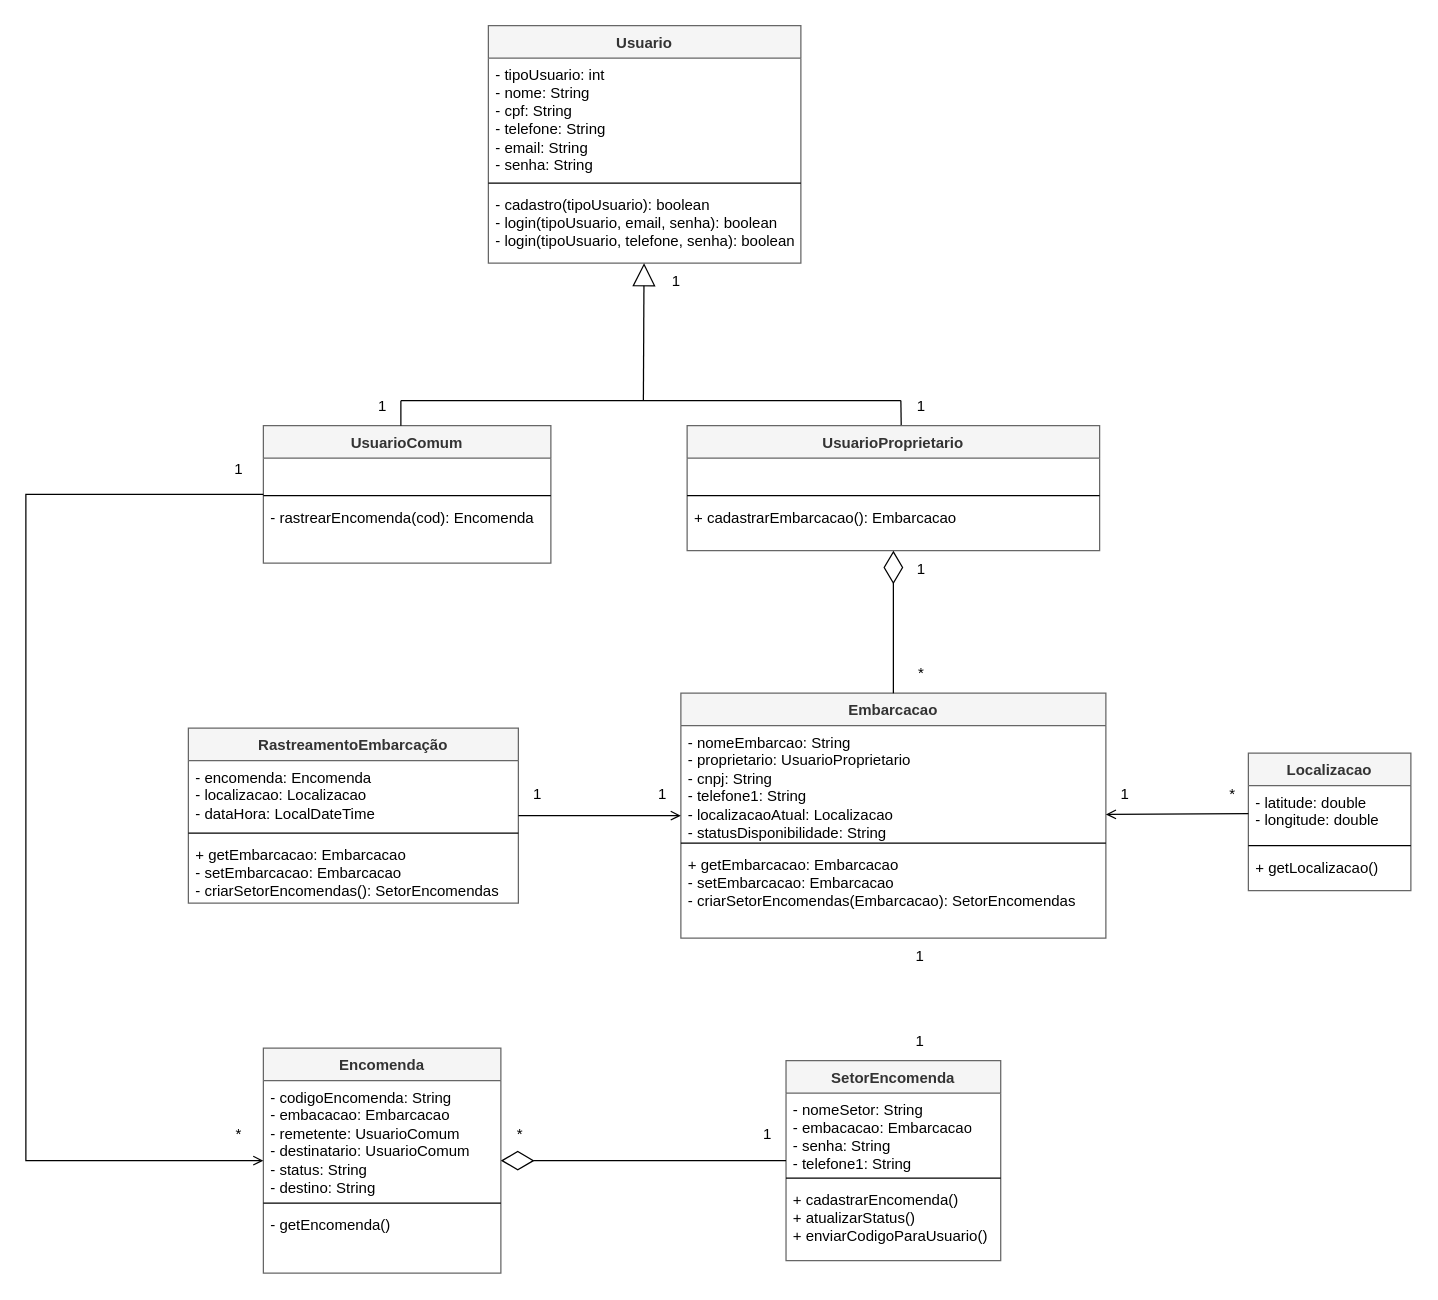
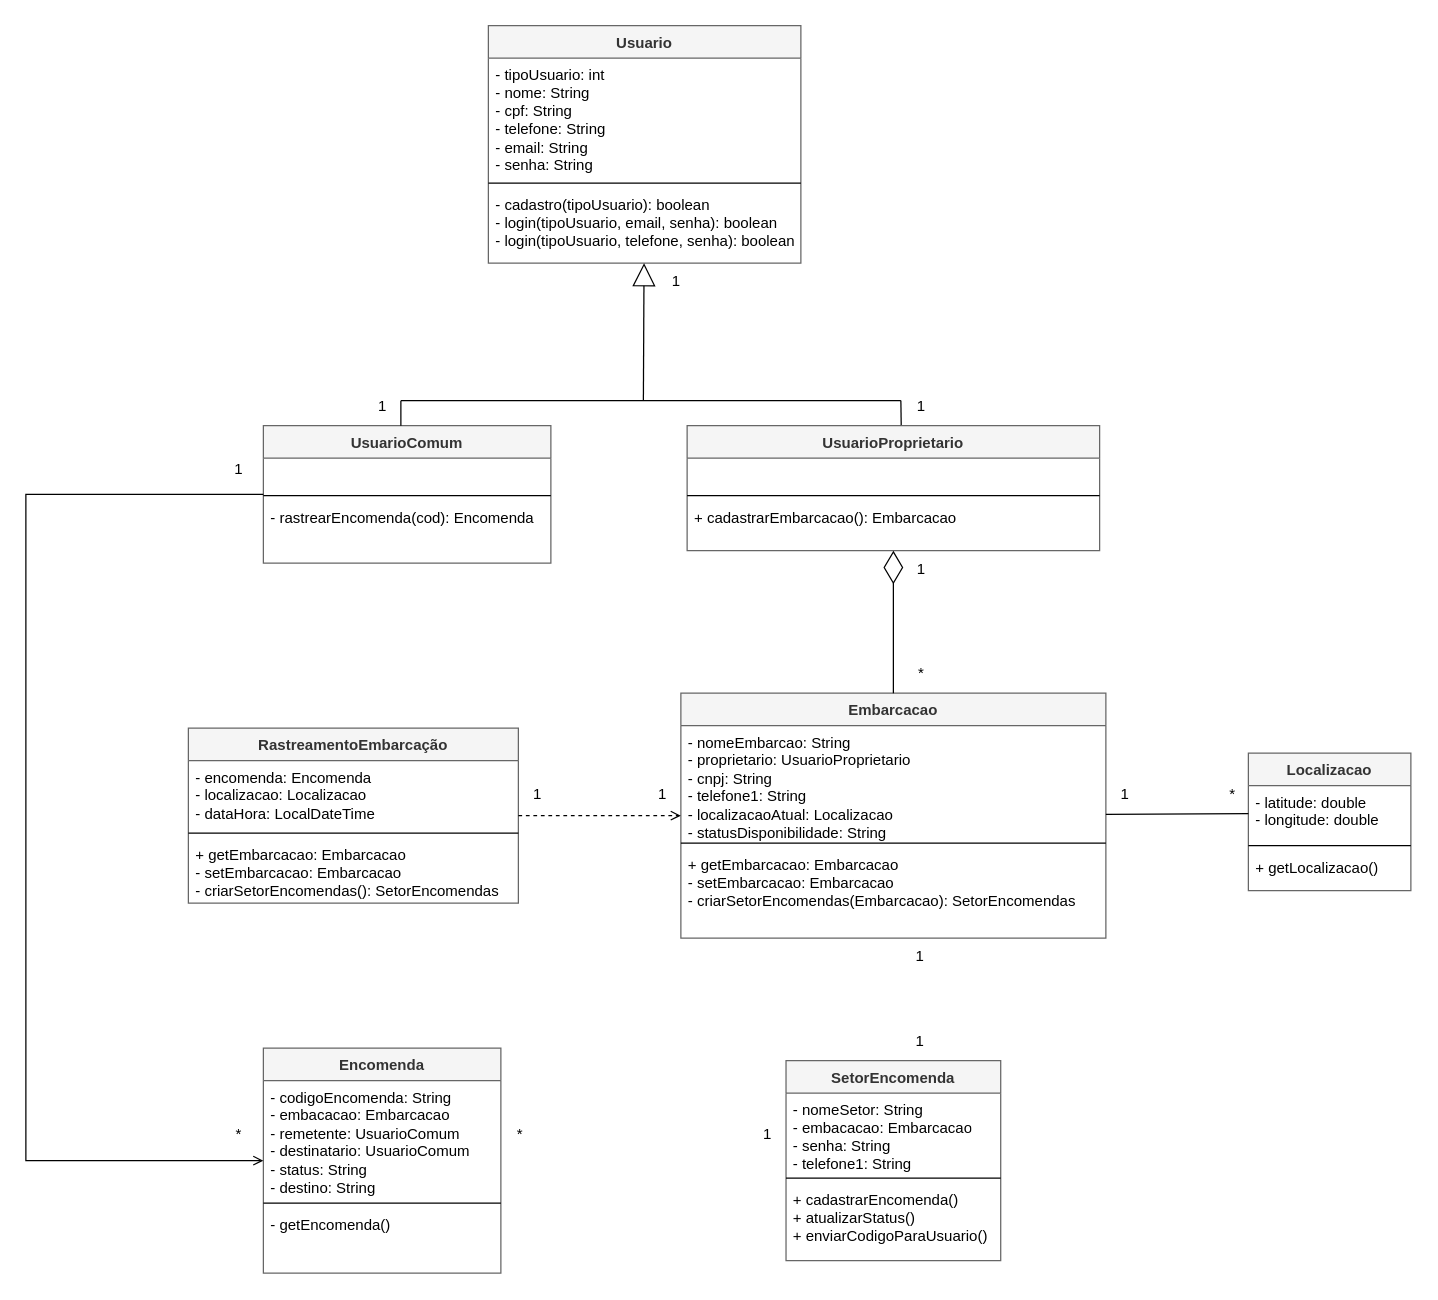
(1111, 814) -> (1111, 814)
(598, 816) -> (598, 816)
(658, 1161) -> none
